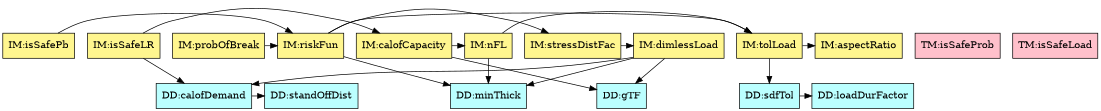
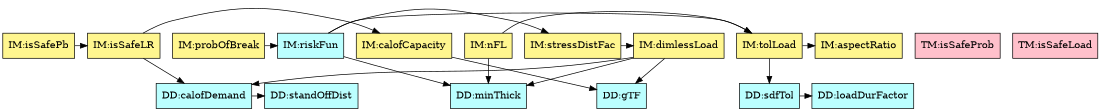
(172, 14) -> (78, 46)
(311, 46) -> (311, 46)
(455, 46) -> none
